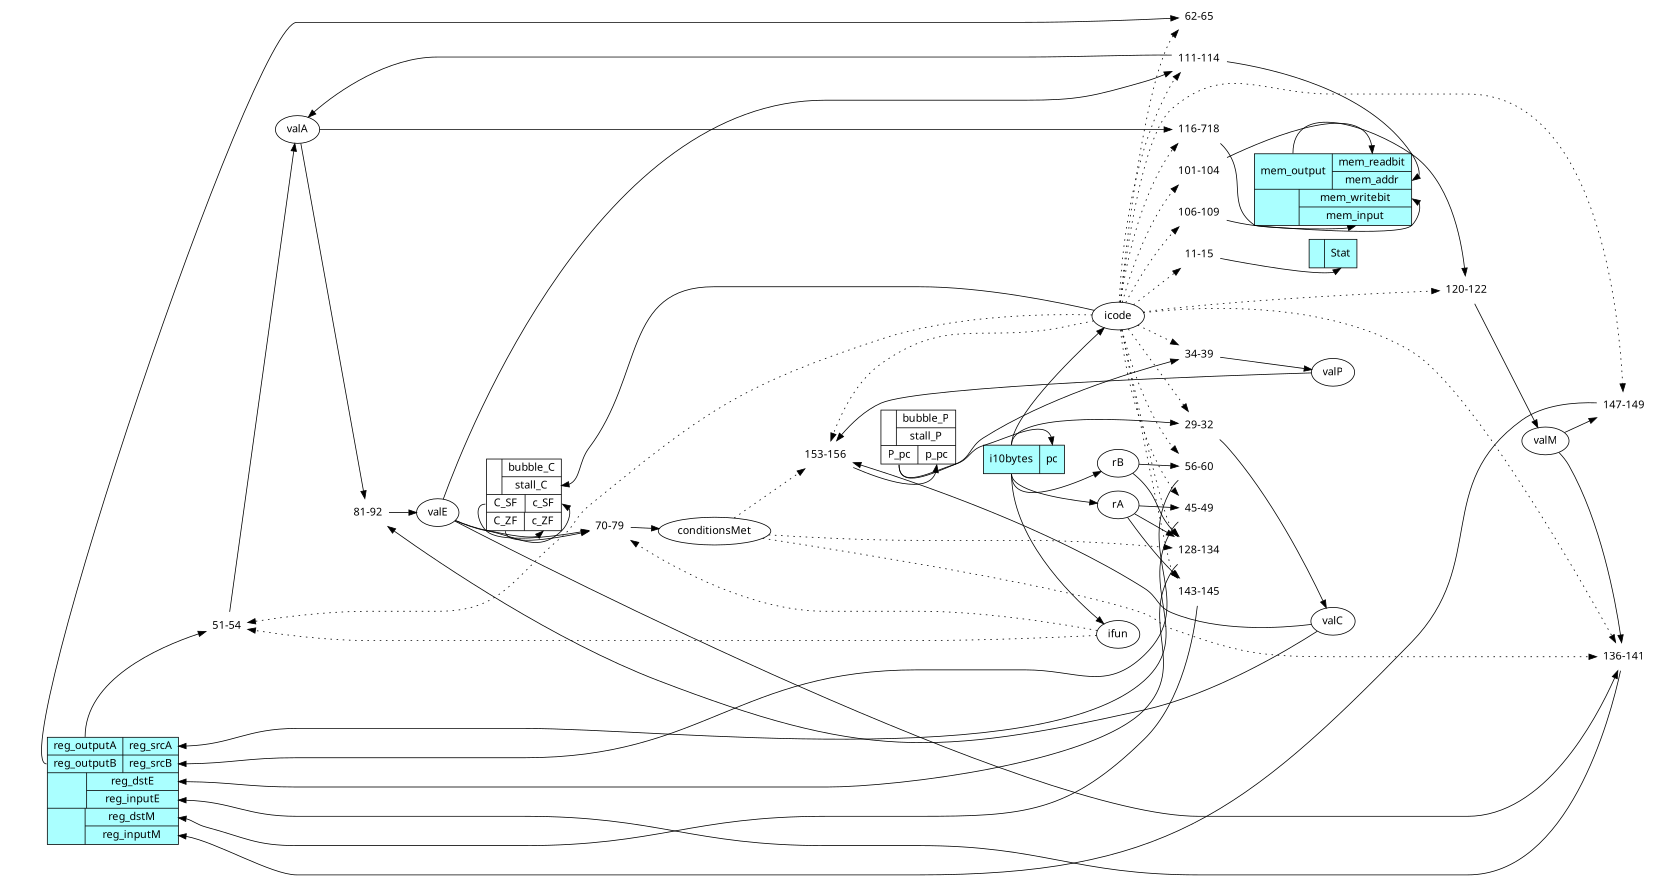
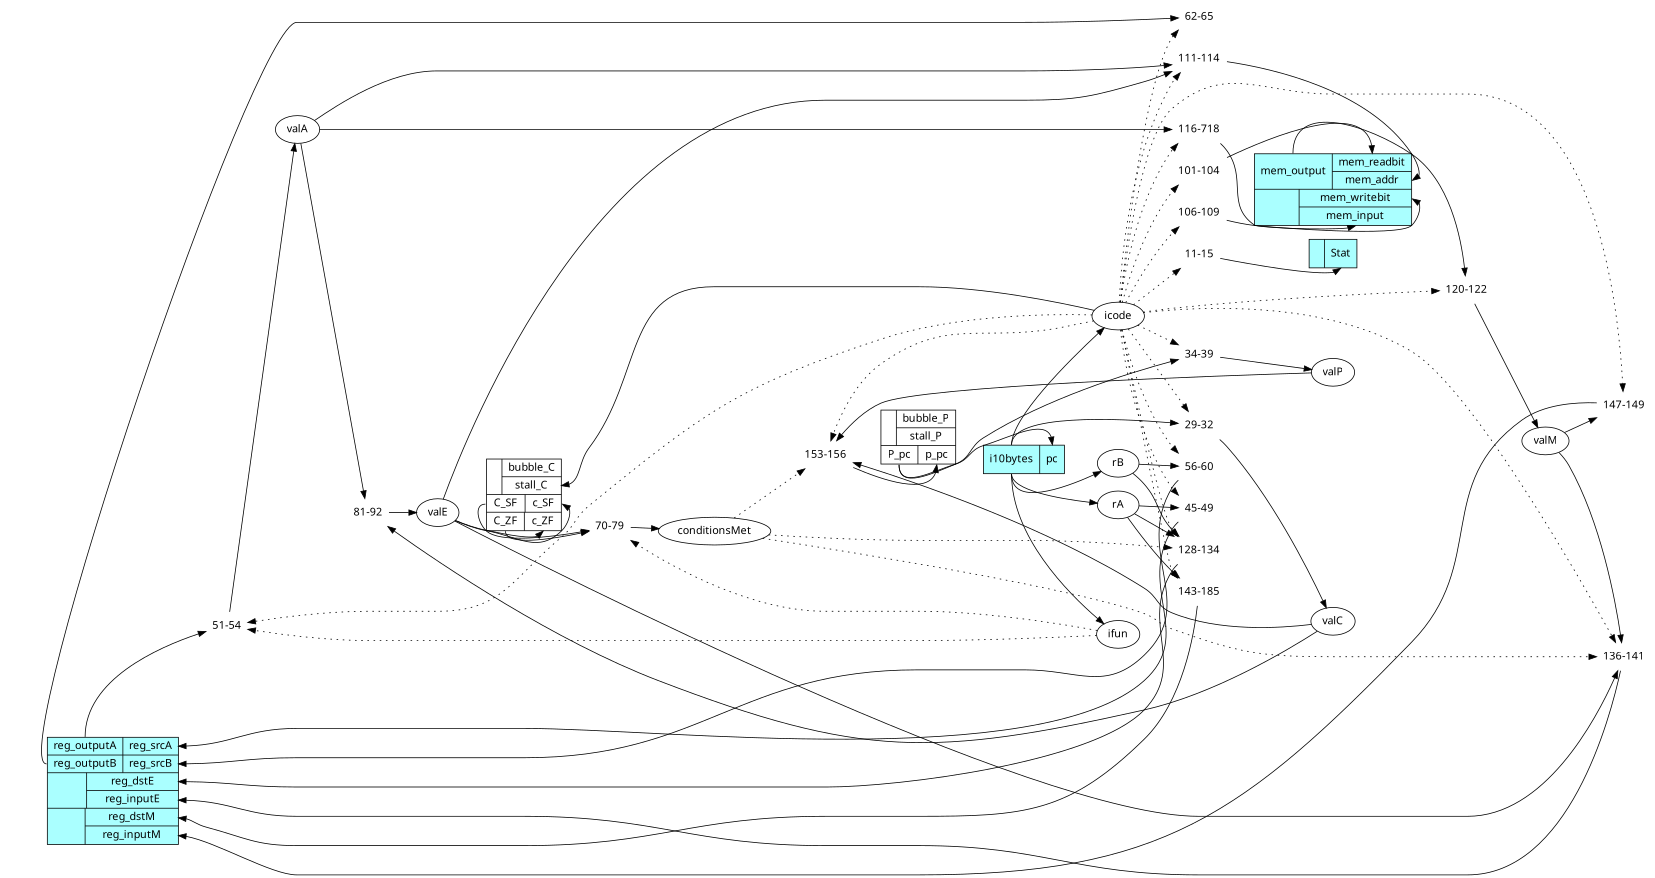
(736, 57) -> (733, 71)
(1199, 592) -> (1199, 592)
